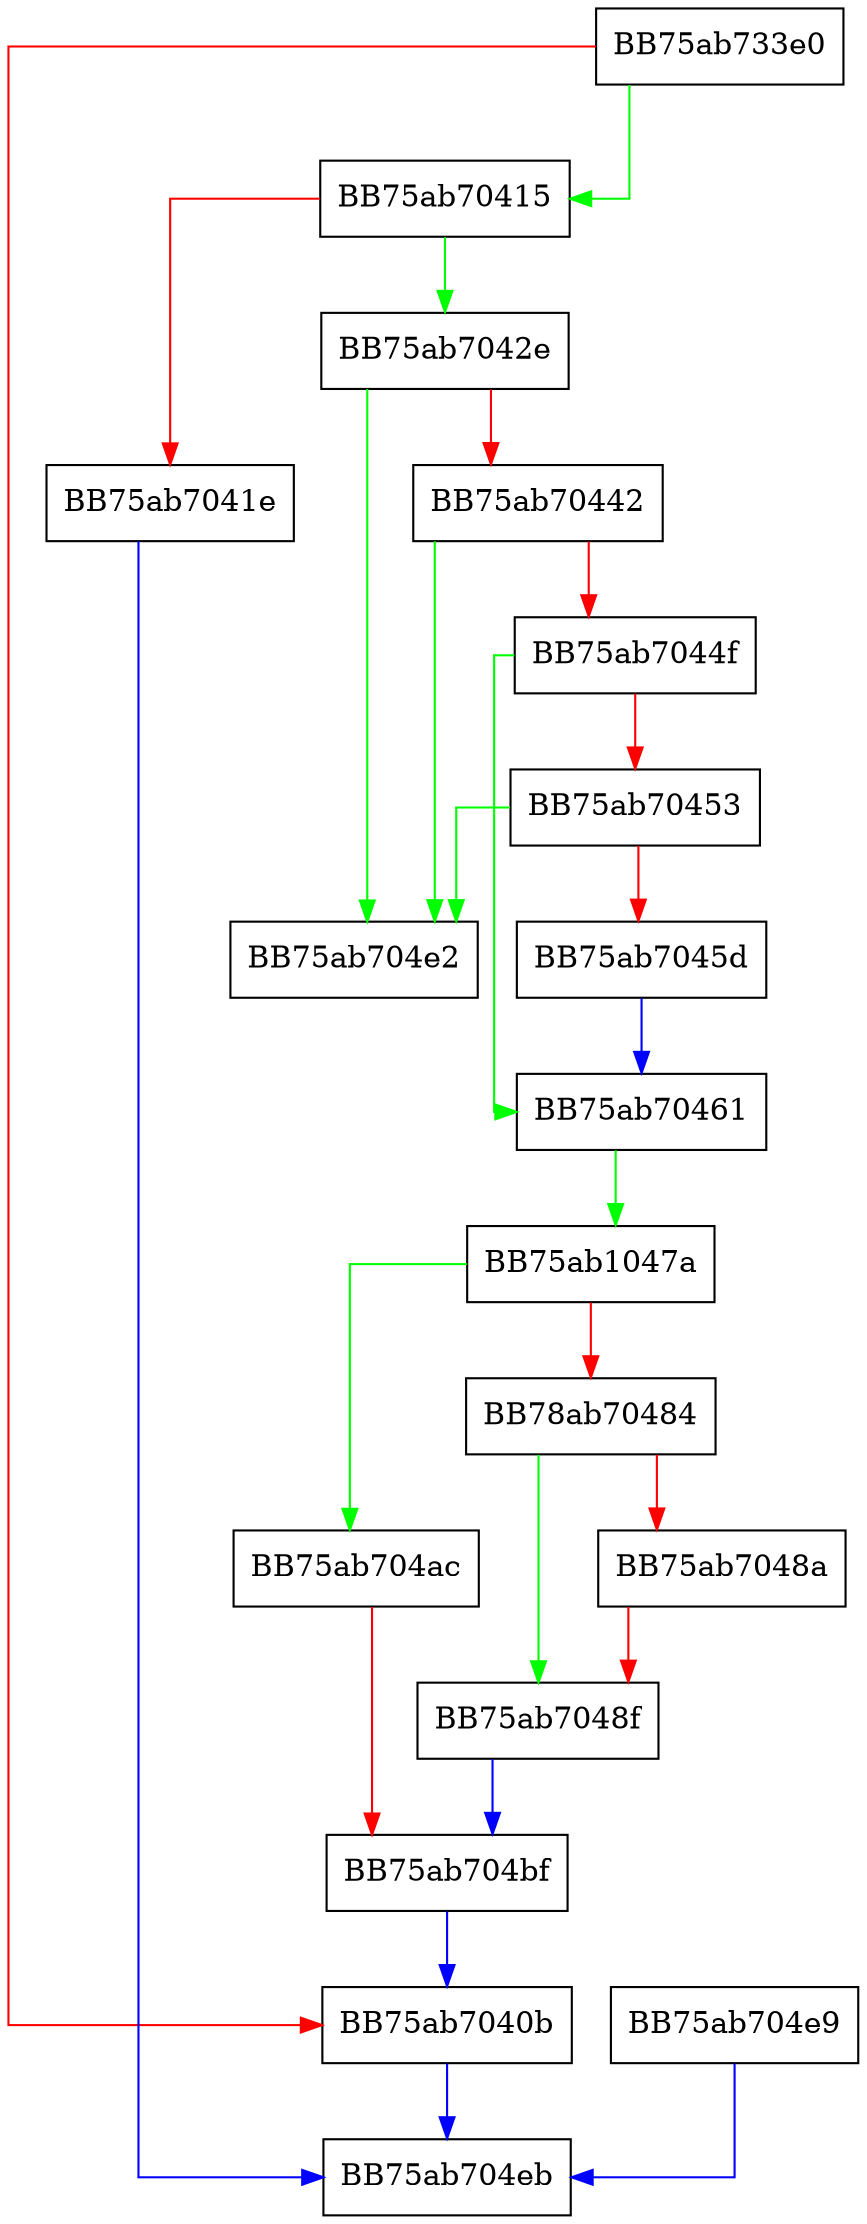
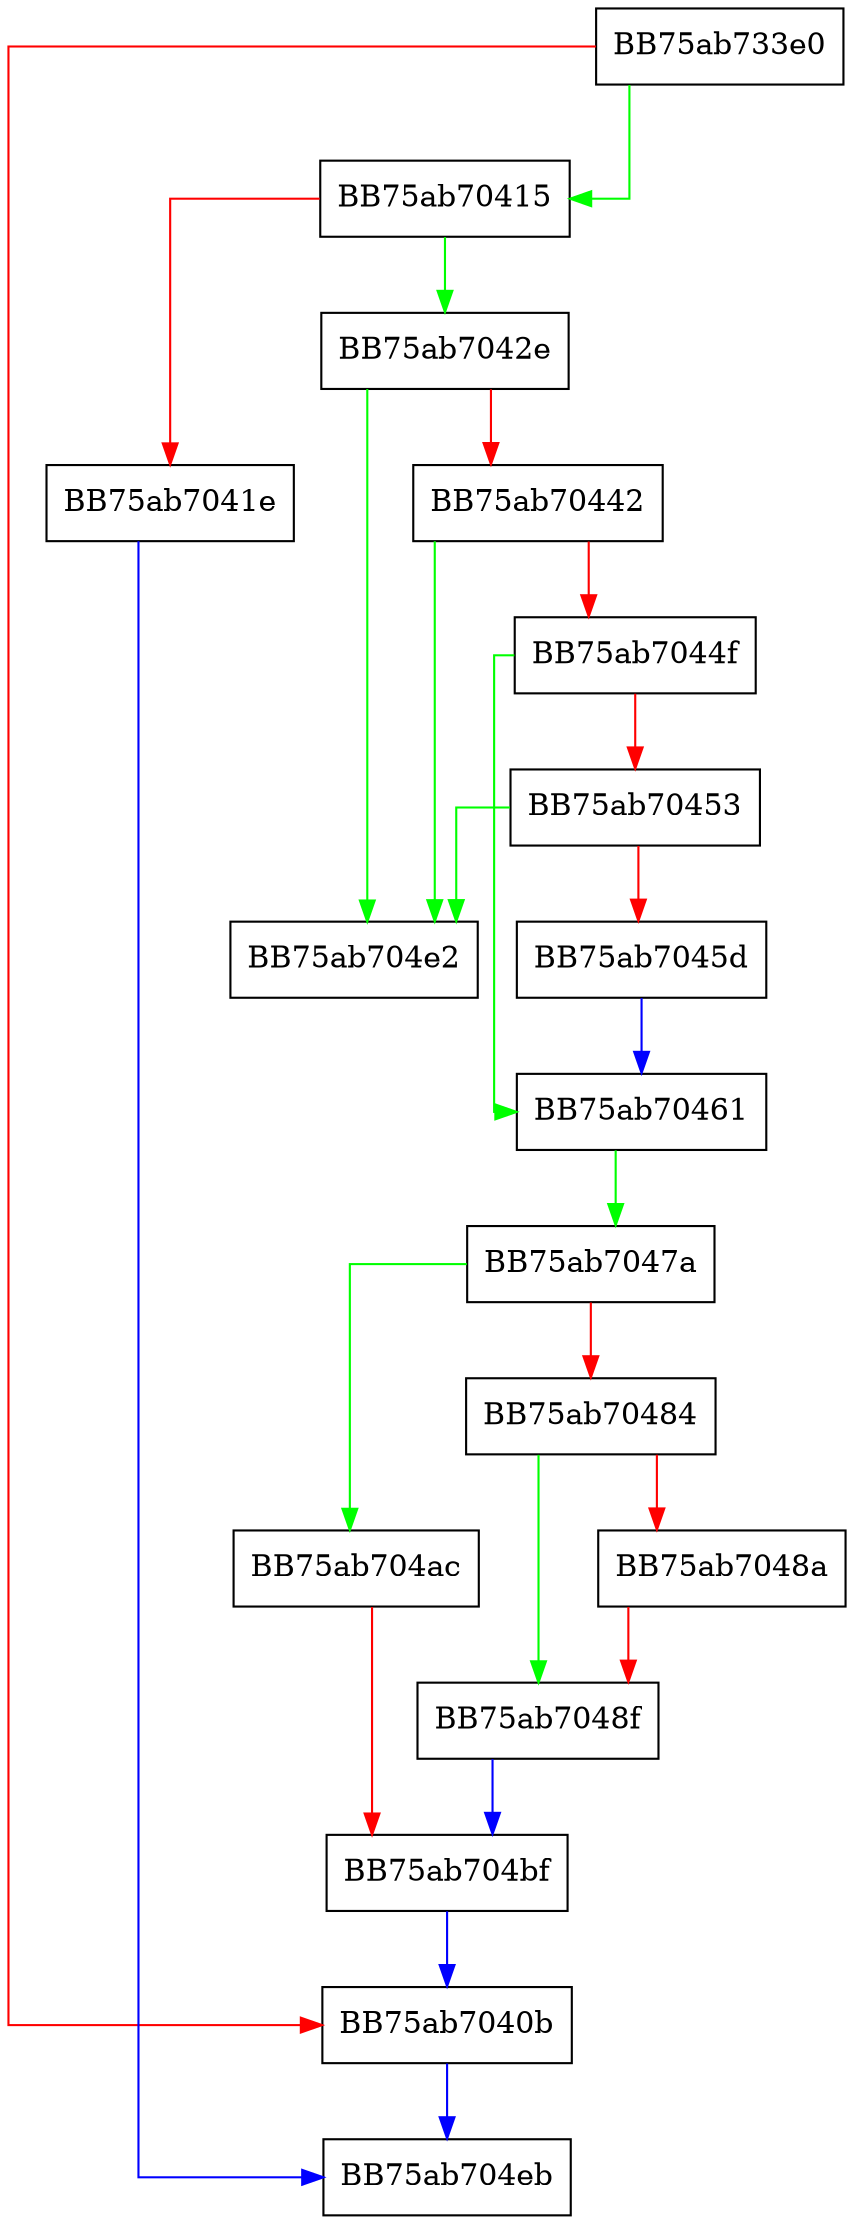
(591, 1264) -> (591, 1264)
(591, 1416) -> (591, 1416)
(735, 2025) -> none
